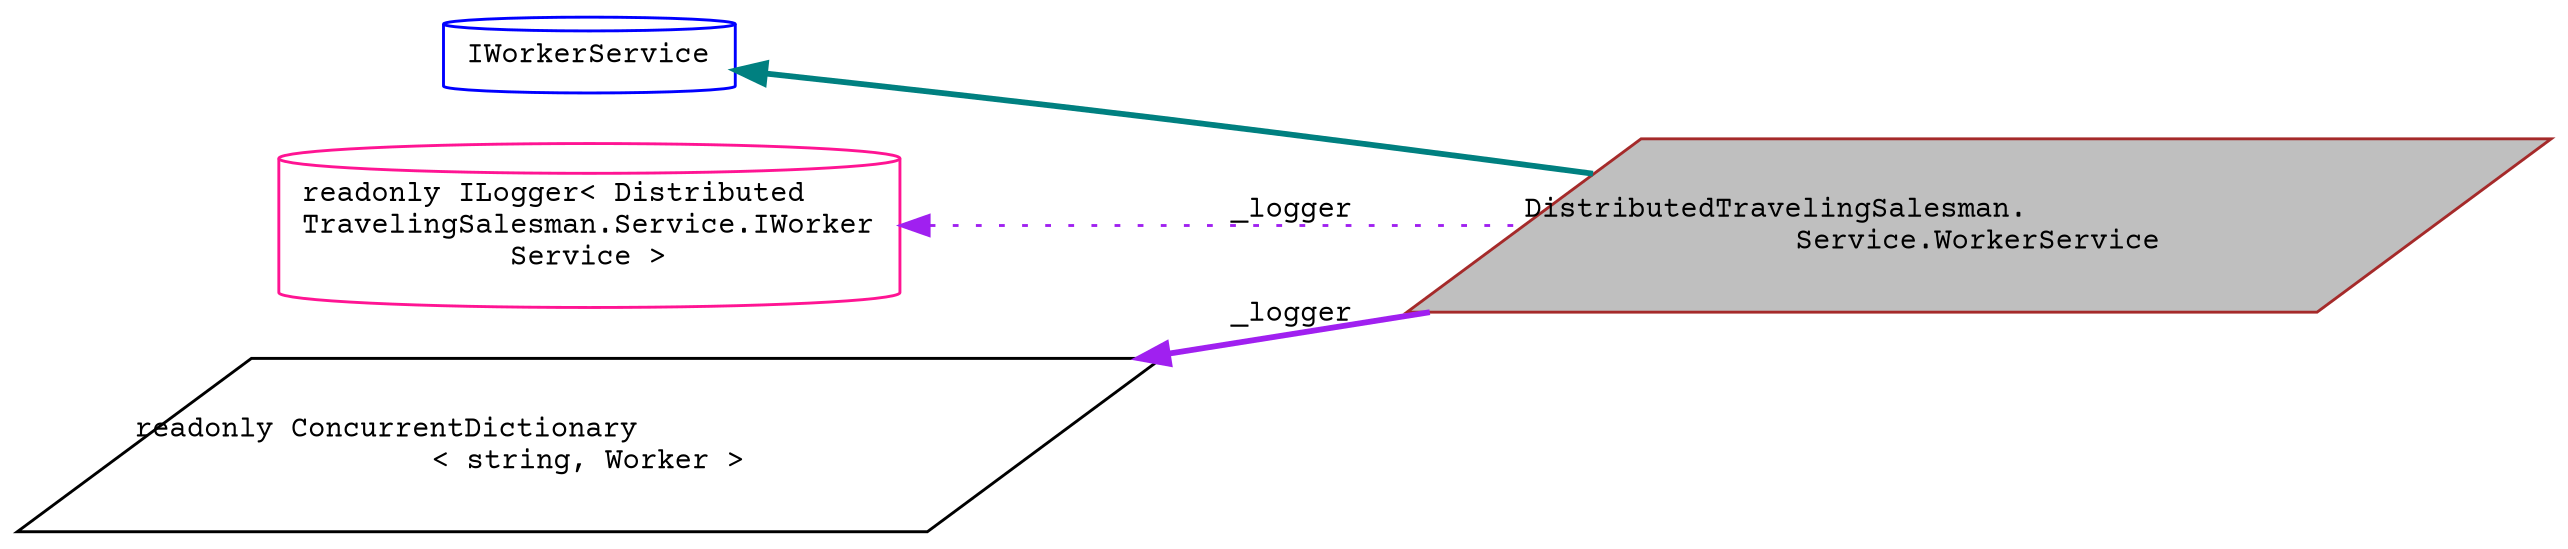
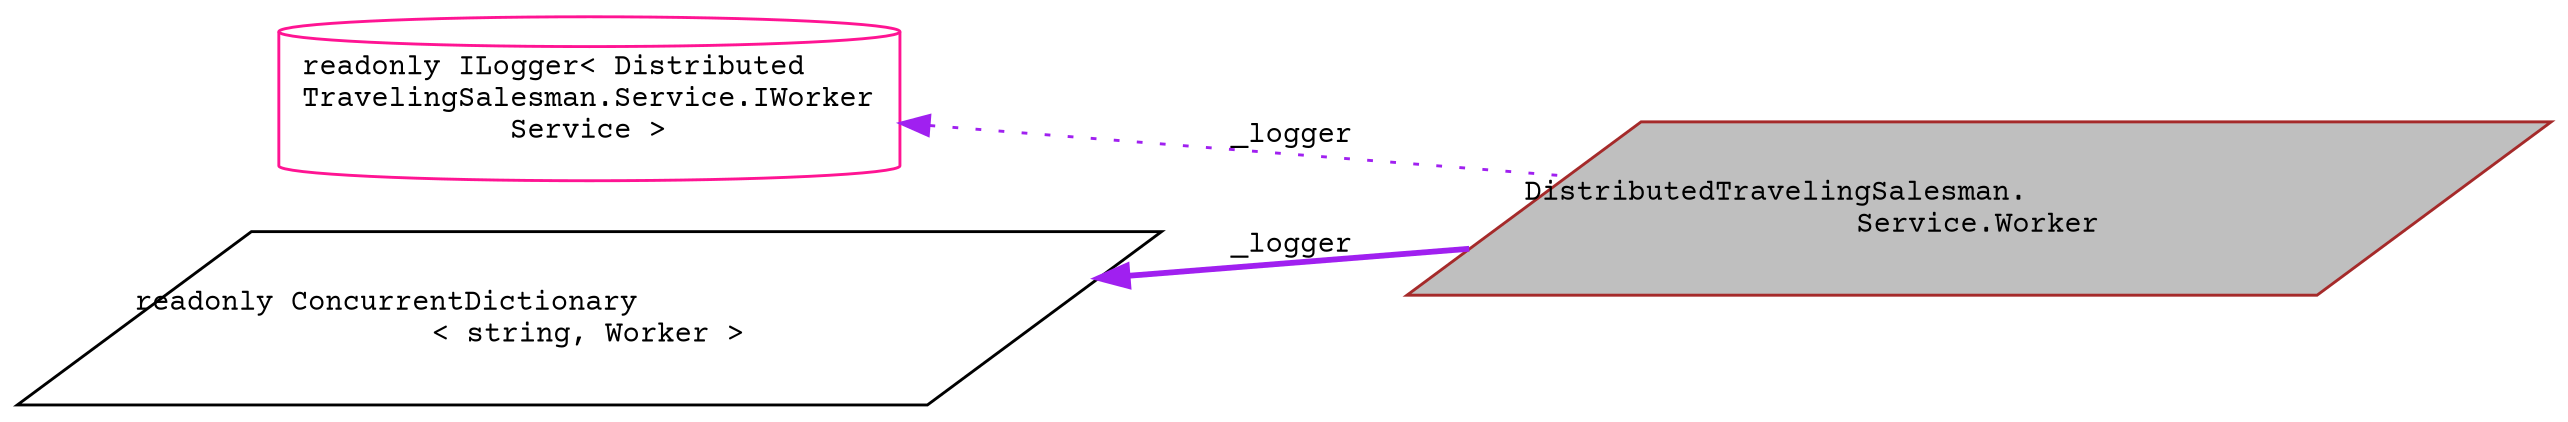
(589, 55) -> none
(1979, 226) -> (1979, 209)
